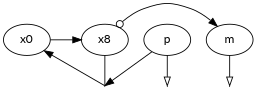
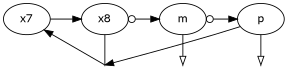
none -> (221, 19)
(27, 40) -> (27, 19)
